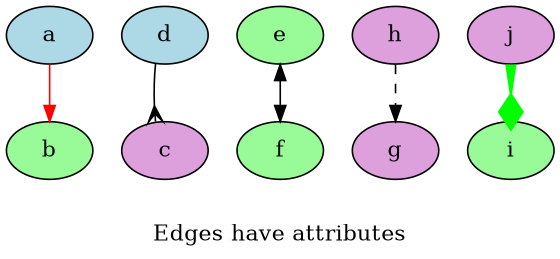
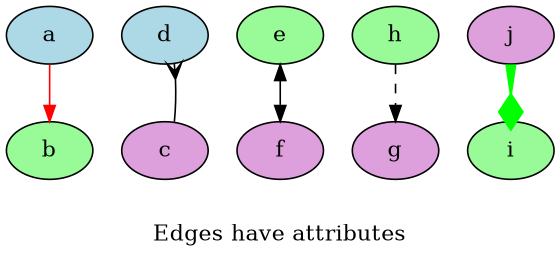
(396, 35) -> (396, 35)
(154, 85) -> (176, 101)
(280, 151) -> (280, 151)
